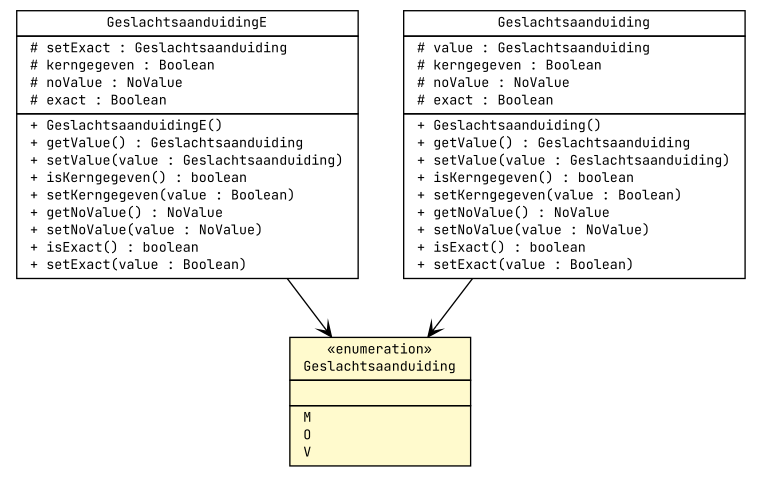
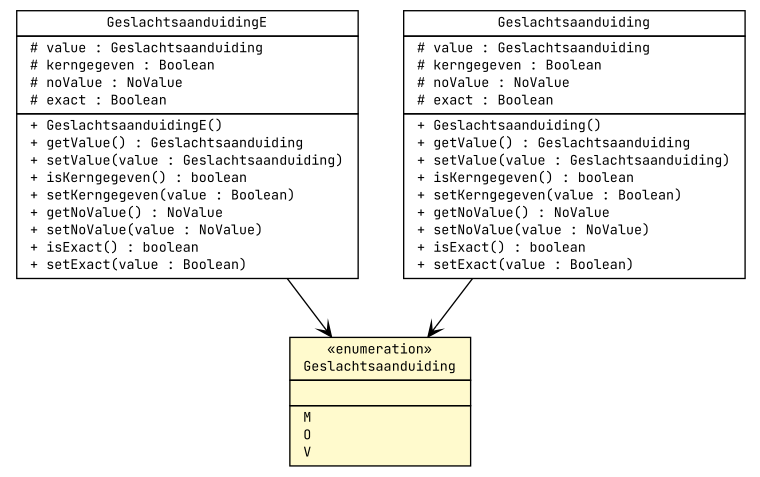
(159, 48) -> (147, 48)
